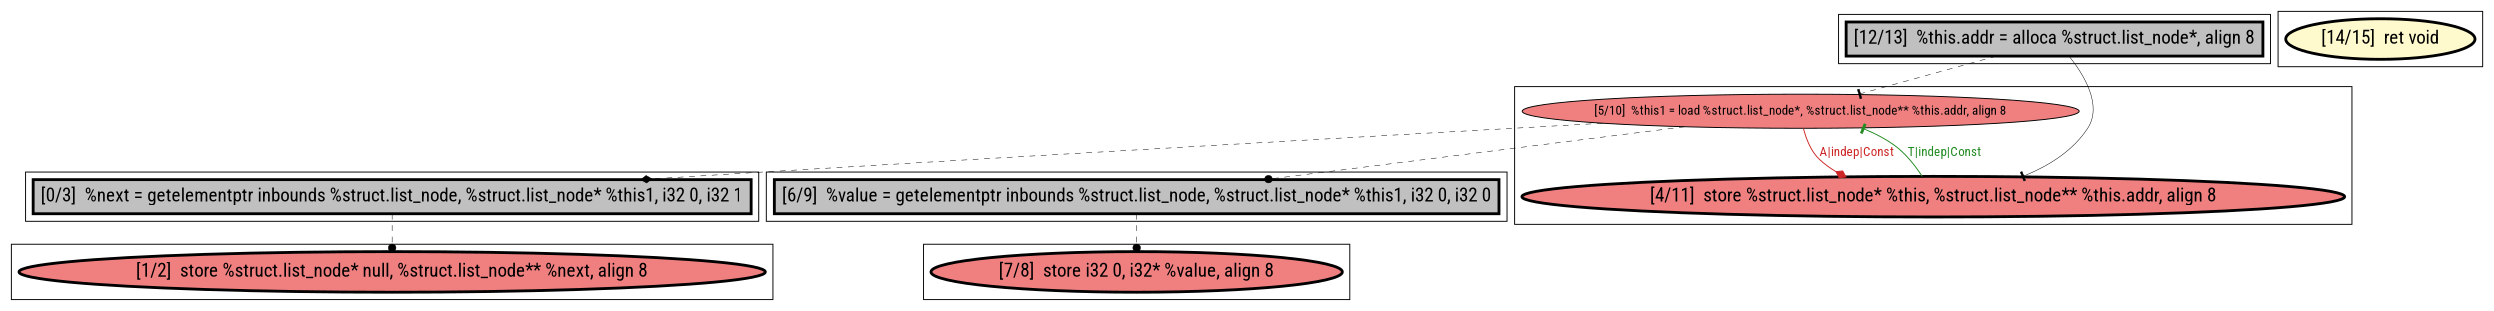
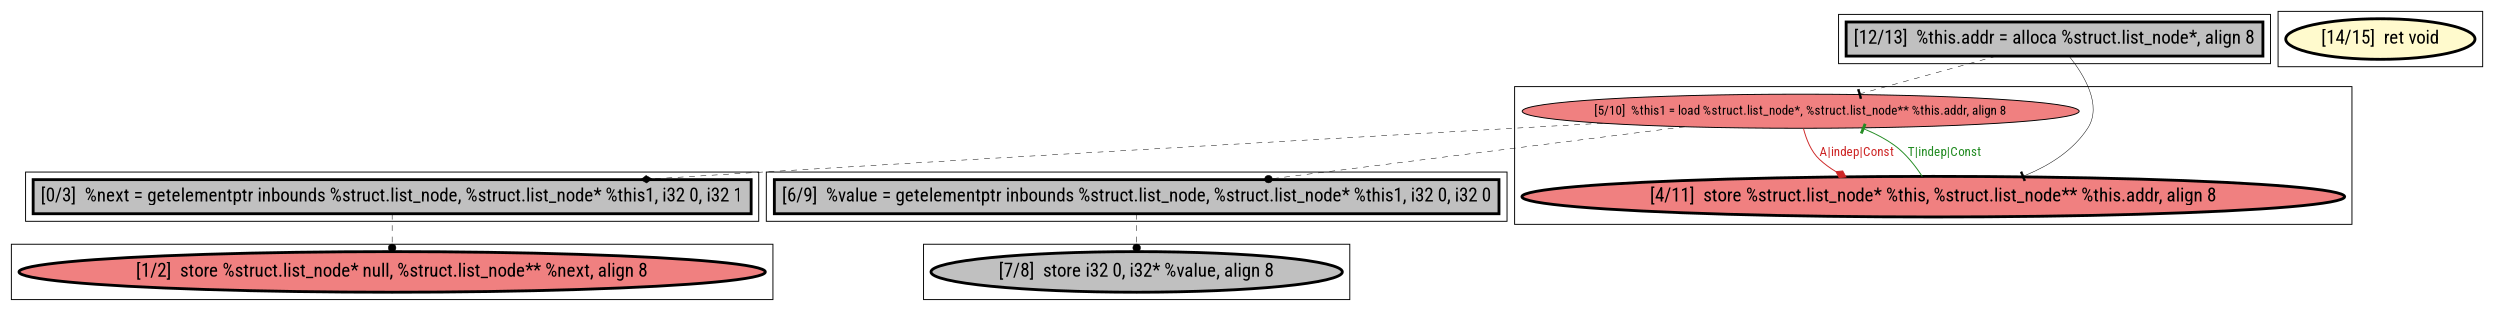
(1137, 272) -> (1137, 272)
